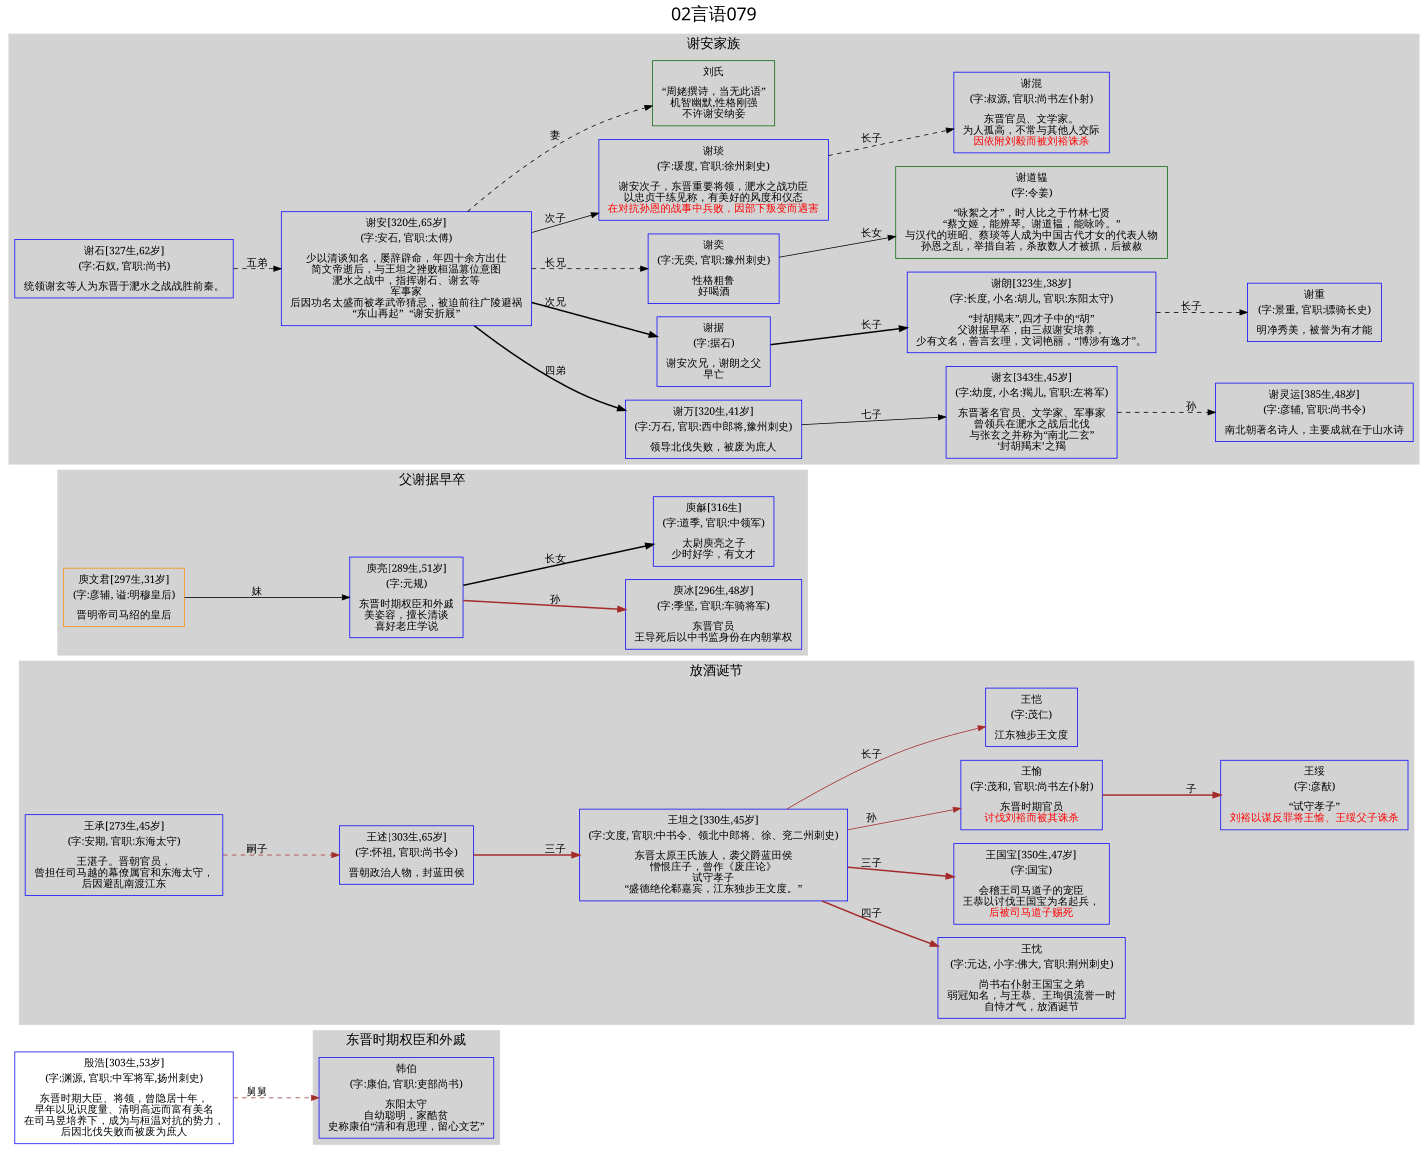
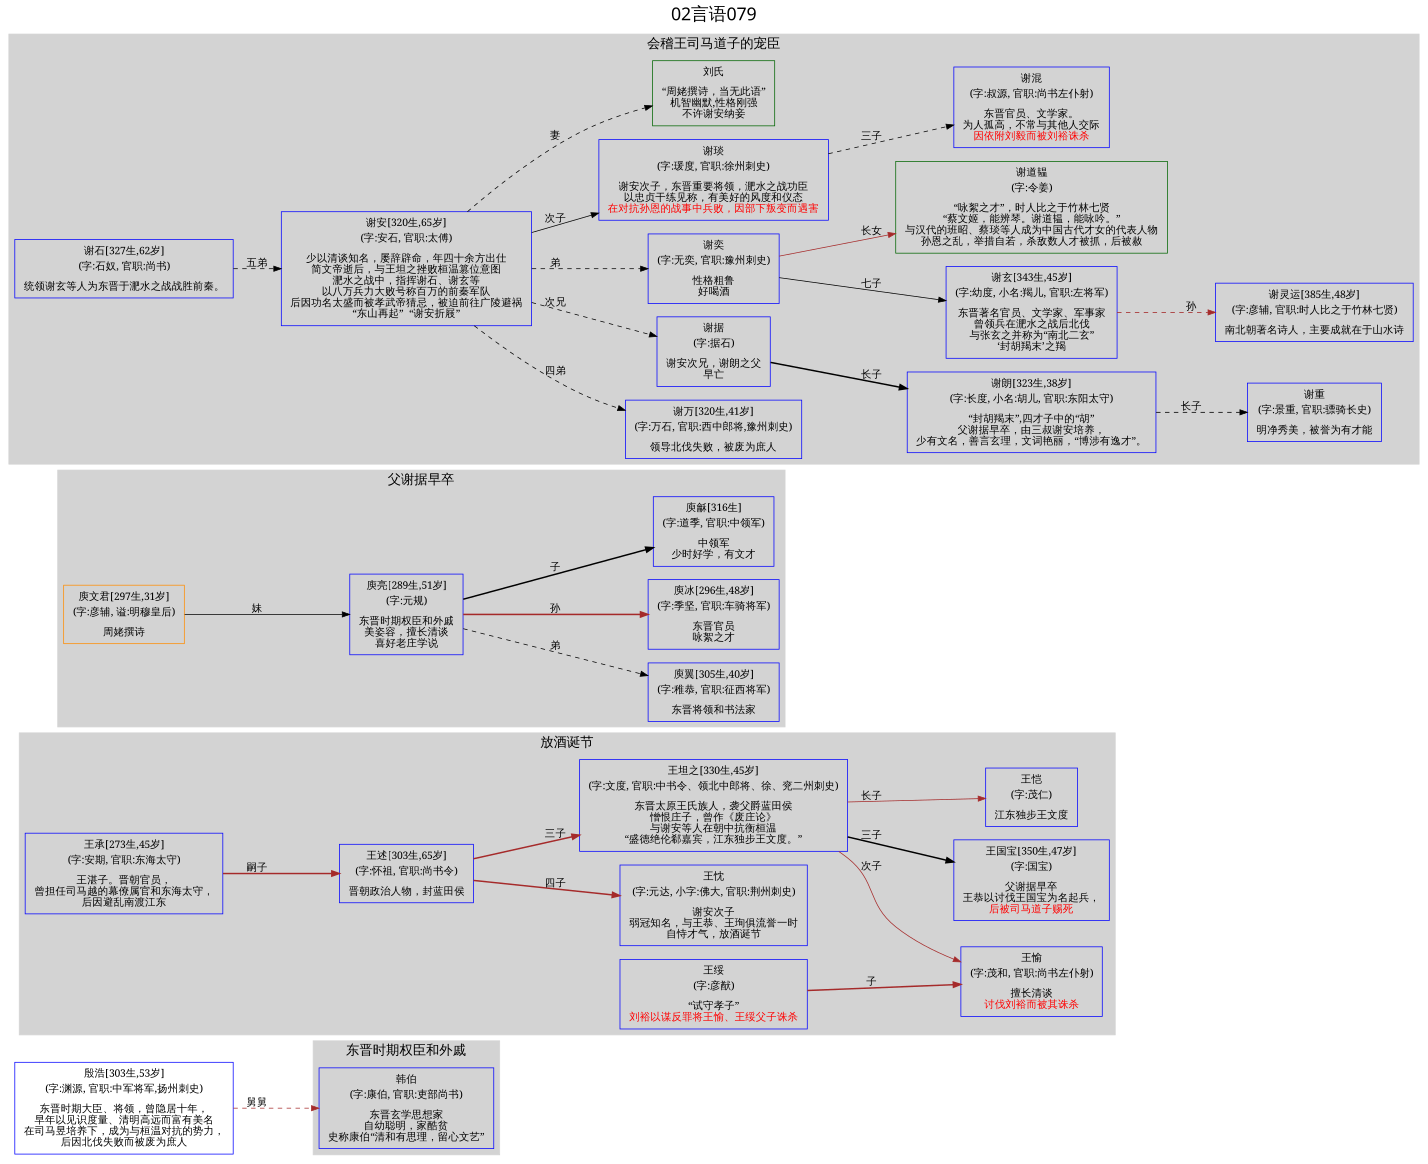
(714, 44) -> (714, 44)
(872, 139) -> (872, 137)
(834, 247) -> (834, 246)
(556, 263) -> (556, 263)
(406, 292) -> (406, 292)
(591, 318) -> (591, 318)
(543, 373) -> (543, 373)
(1315, 410) -> (1315, 310)
(1162, 412) -> (1162, 312)
(870, 421) -> (859, 289)
(714, 543) -> (714, 543)
(556, 559) -> (556, 567)
(124, 615) -> (124, 632)
(714, 637) -> (714, 637)
none -> (714, 692)
(1158, 795) -> (880, 988)
(1032, 807) -> (1032, 993)
(872, 818) -> (872, 866)
(277, 855) -> (277, 874)
(897, 872) -> (897, 849)
(714, 878) -> (714, 828)
(1032, 891) -> (1032, 887)
(876, 923) -> (543, 888)
(1032, 985) -> (714, 912)
(406, 1104) -> (406, 1115)
